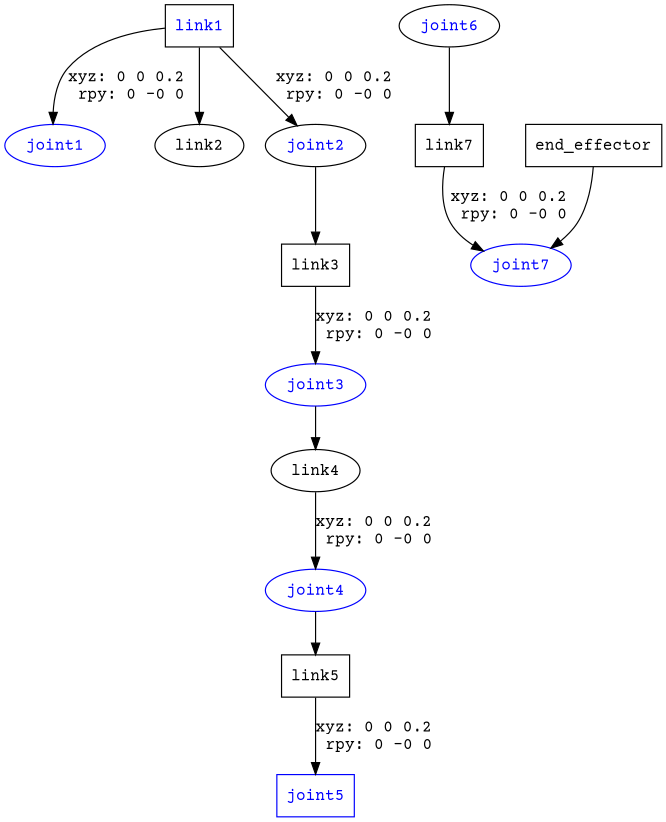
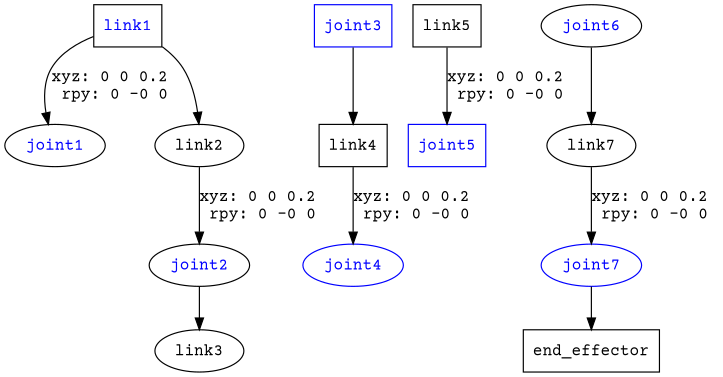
(254, 82) -> (199, 199)
(55, 146) -> (55, 146)
(449, 146) -> (591, 146)
(585, 208) -> (591, 302)
(316, 265) -> (199, 351)
(316, 319) -> none
(316, 385) -> (353, 26)
(316, 471) -> (353, 146)
(316, 627) -> none
